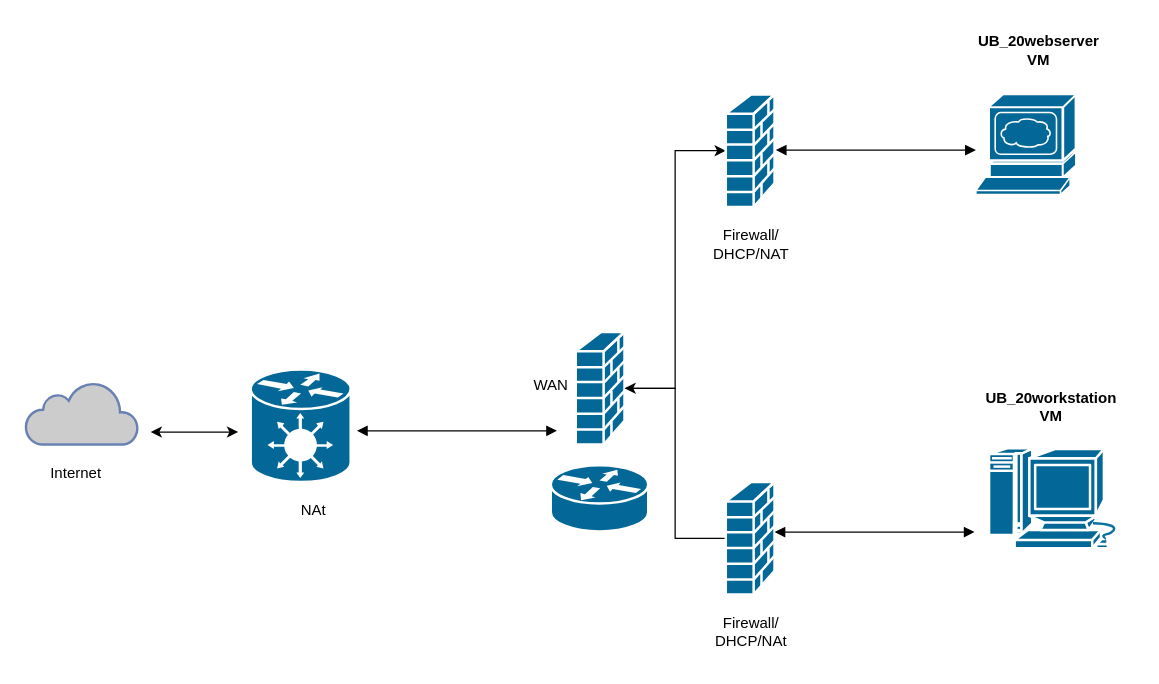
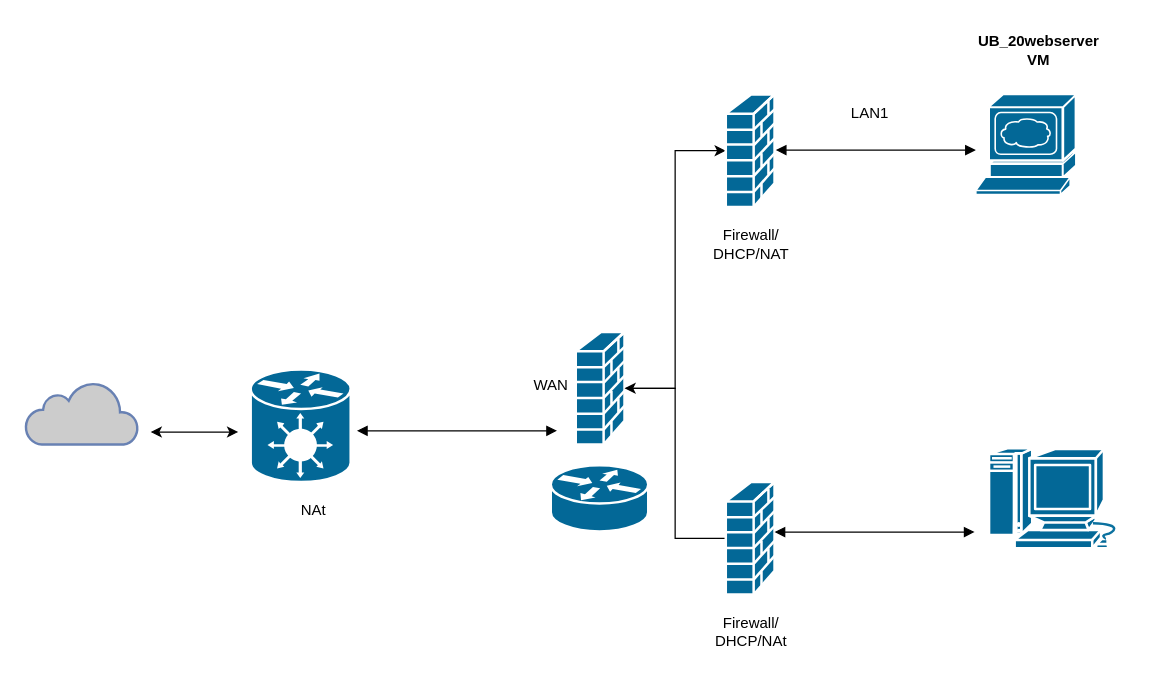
none -> (869, 113)
(1051, 407) -> none
(76, 473) -> none
